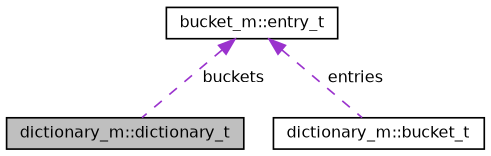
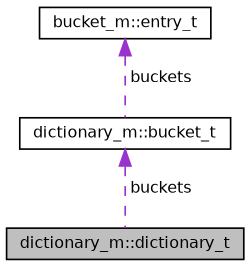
(353, 78) -> (159, 78)
(182, 84) -> (125, 197)
